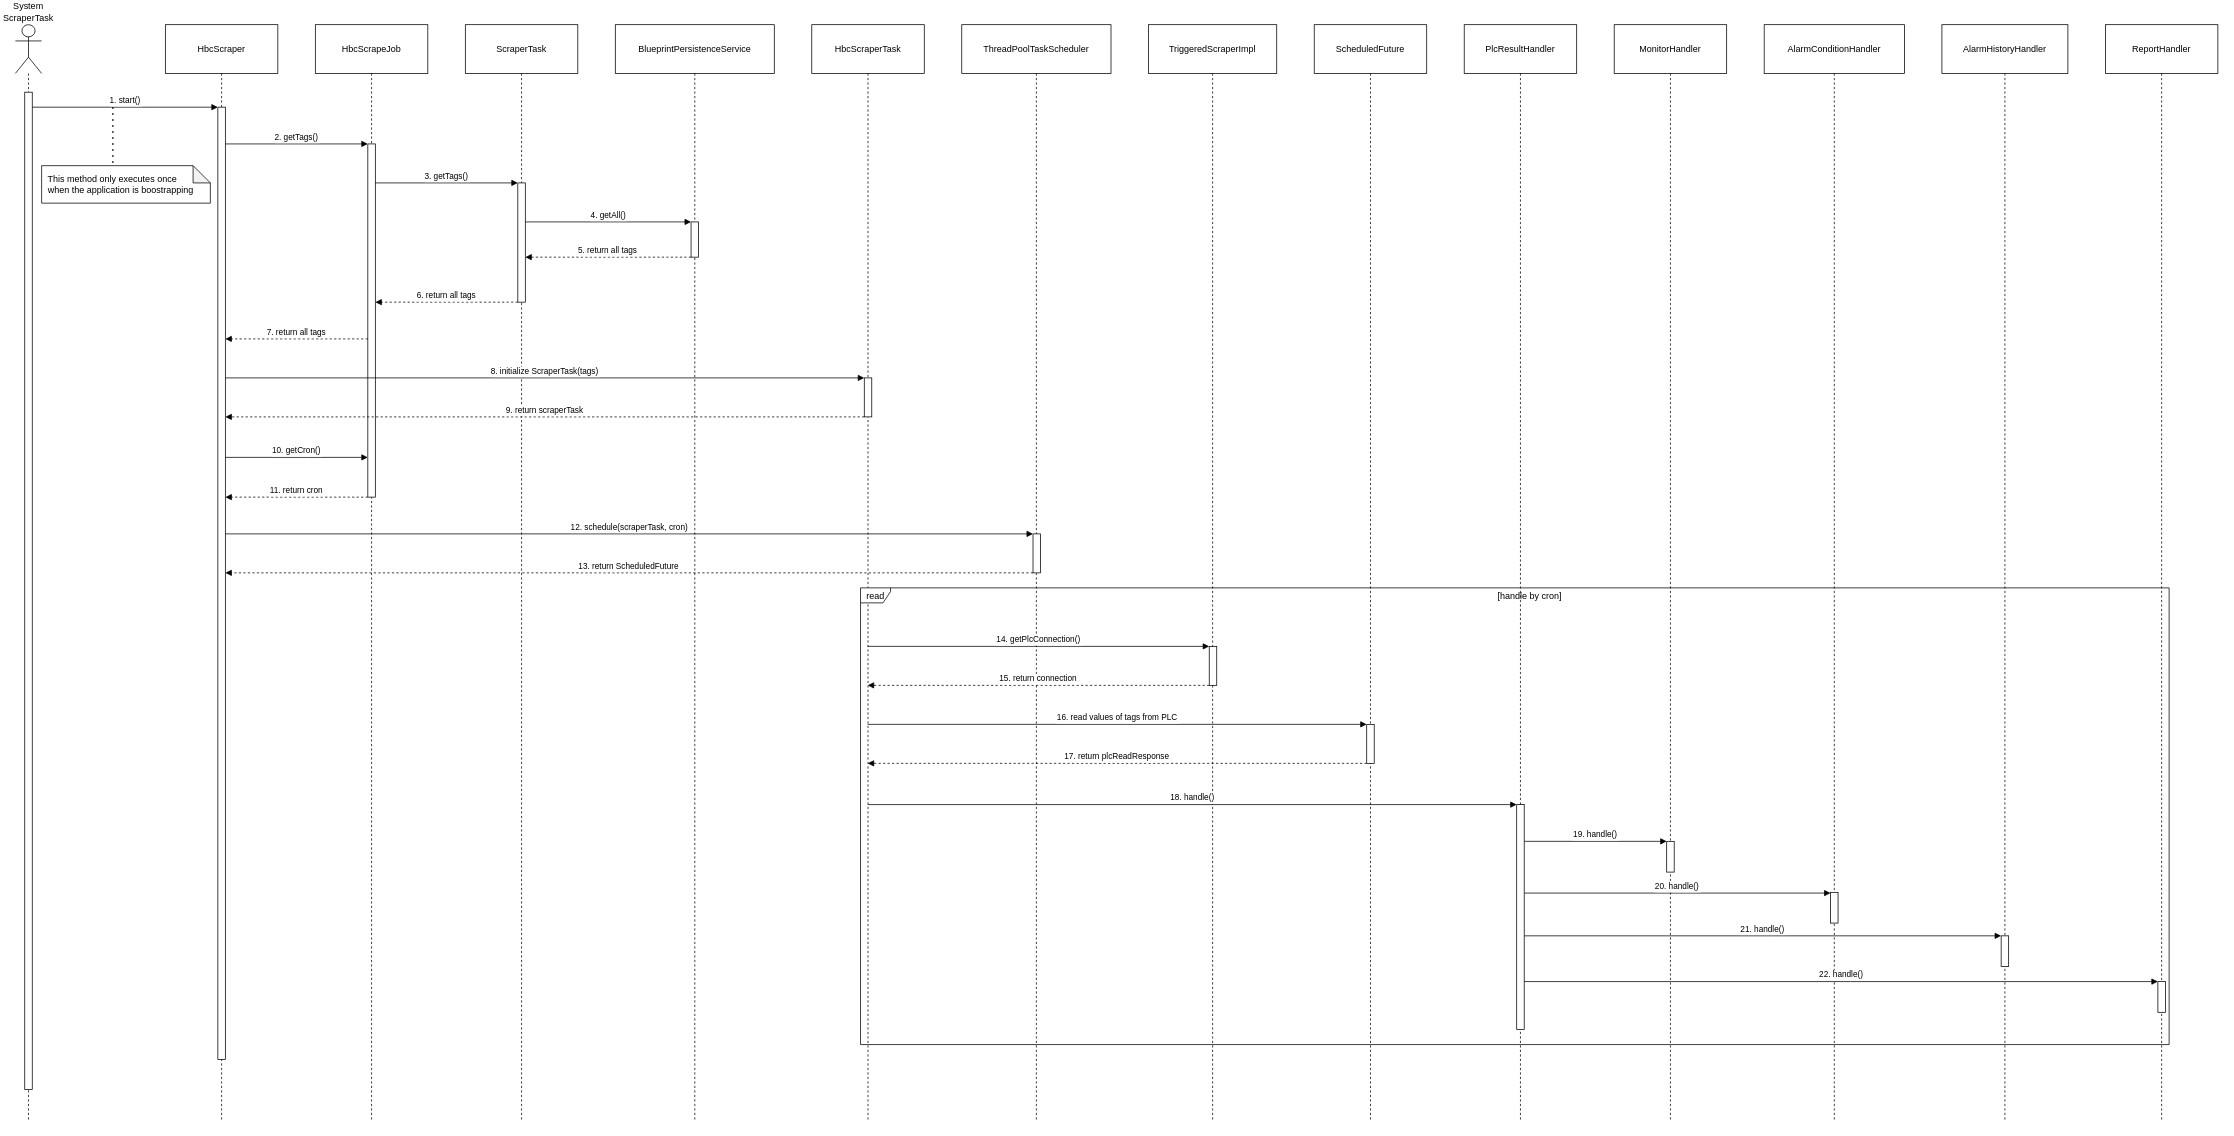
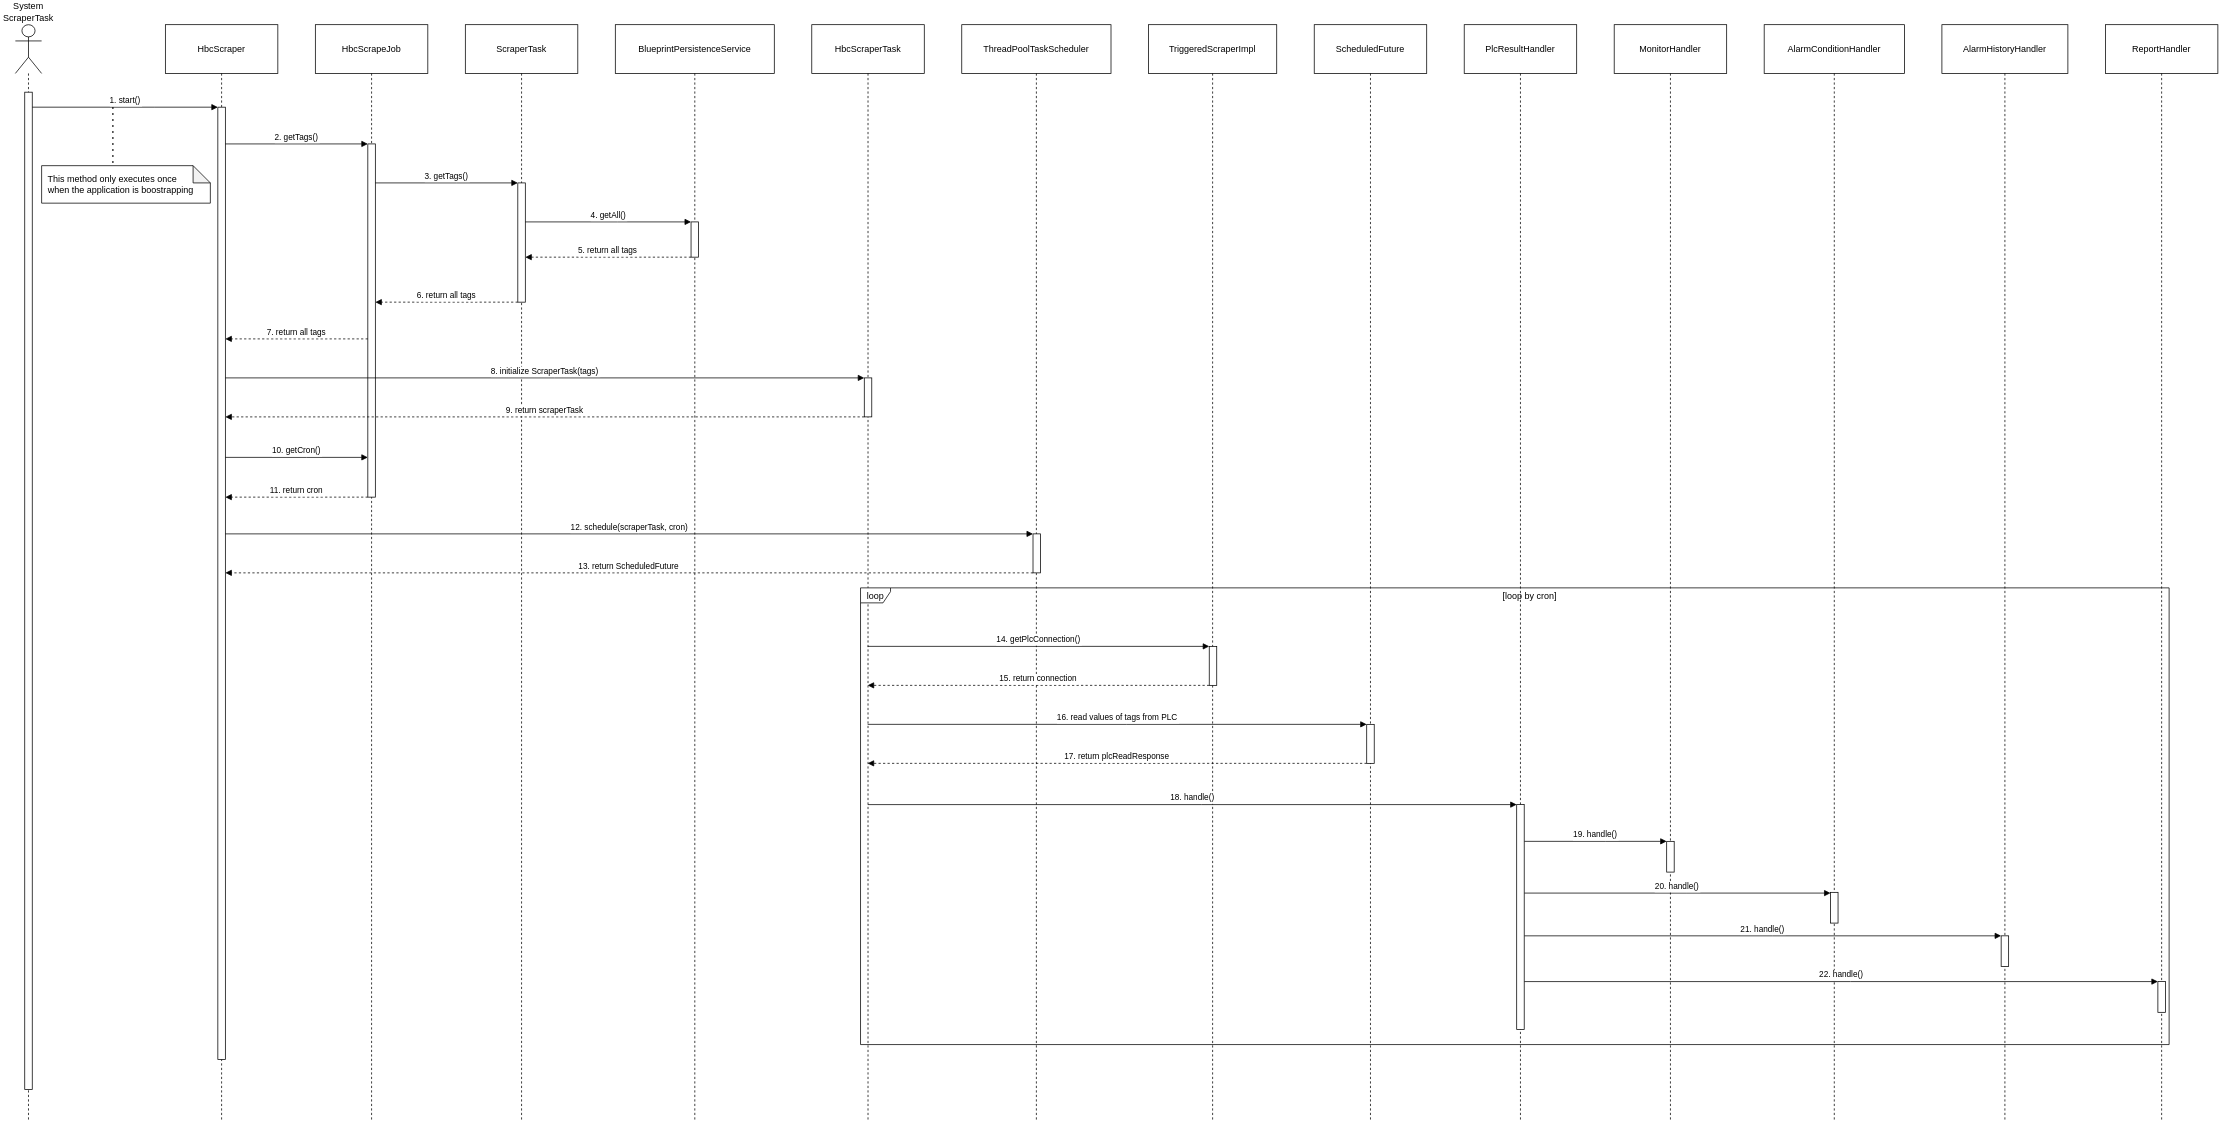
(875, 596) -> (875, 596)
(1530, 597) -> (1530, 597)
